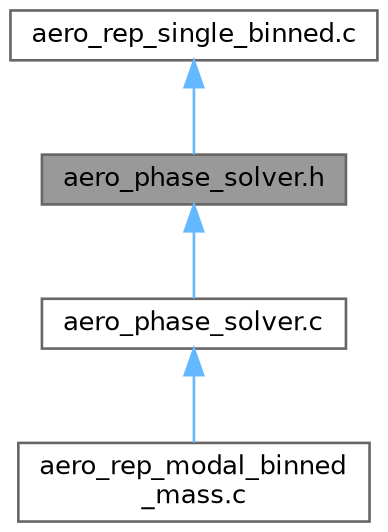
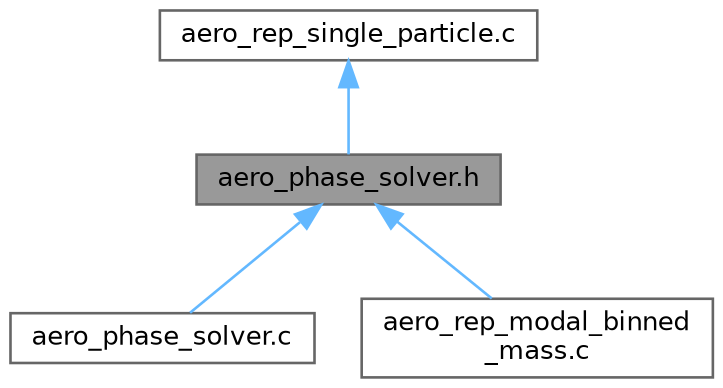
(194, 35) -> (349, 35)
(194, 409) -> (444, 260)
